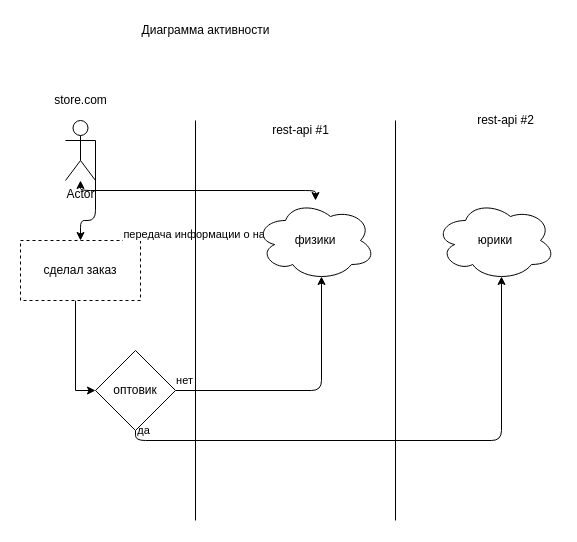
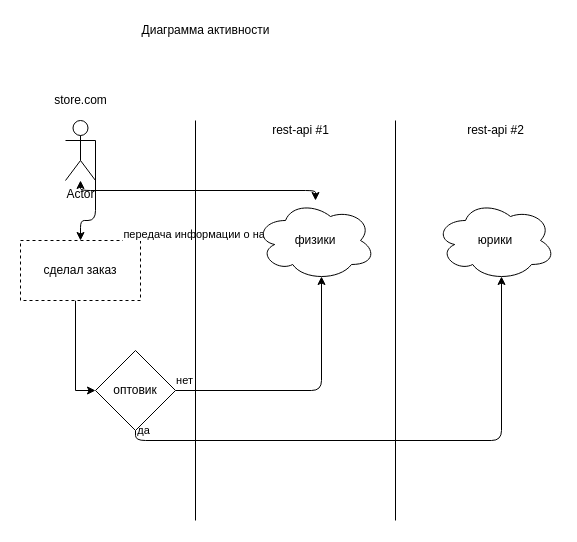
(506, 121) -> (496, 131)
